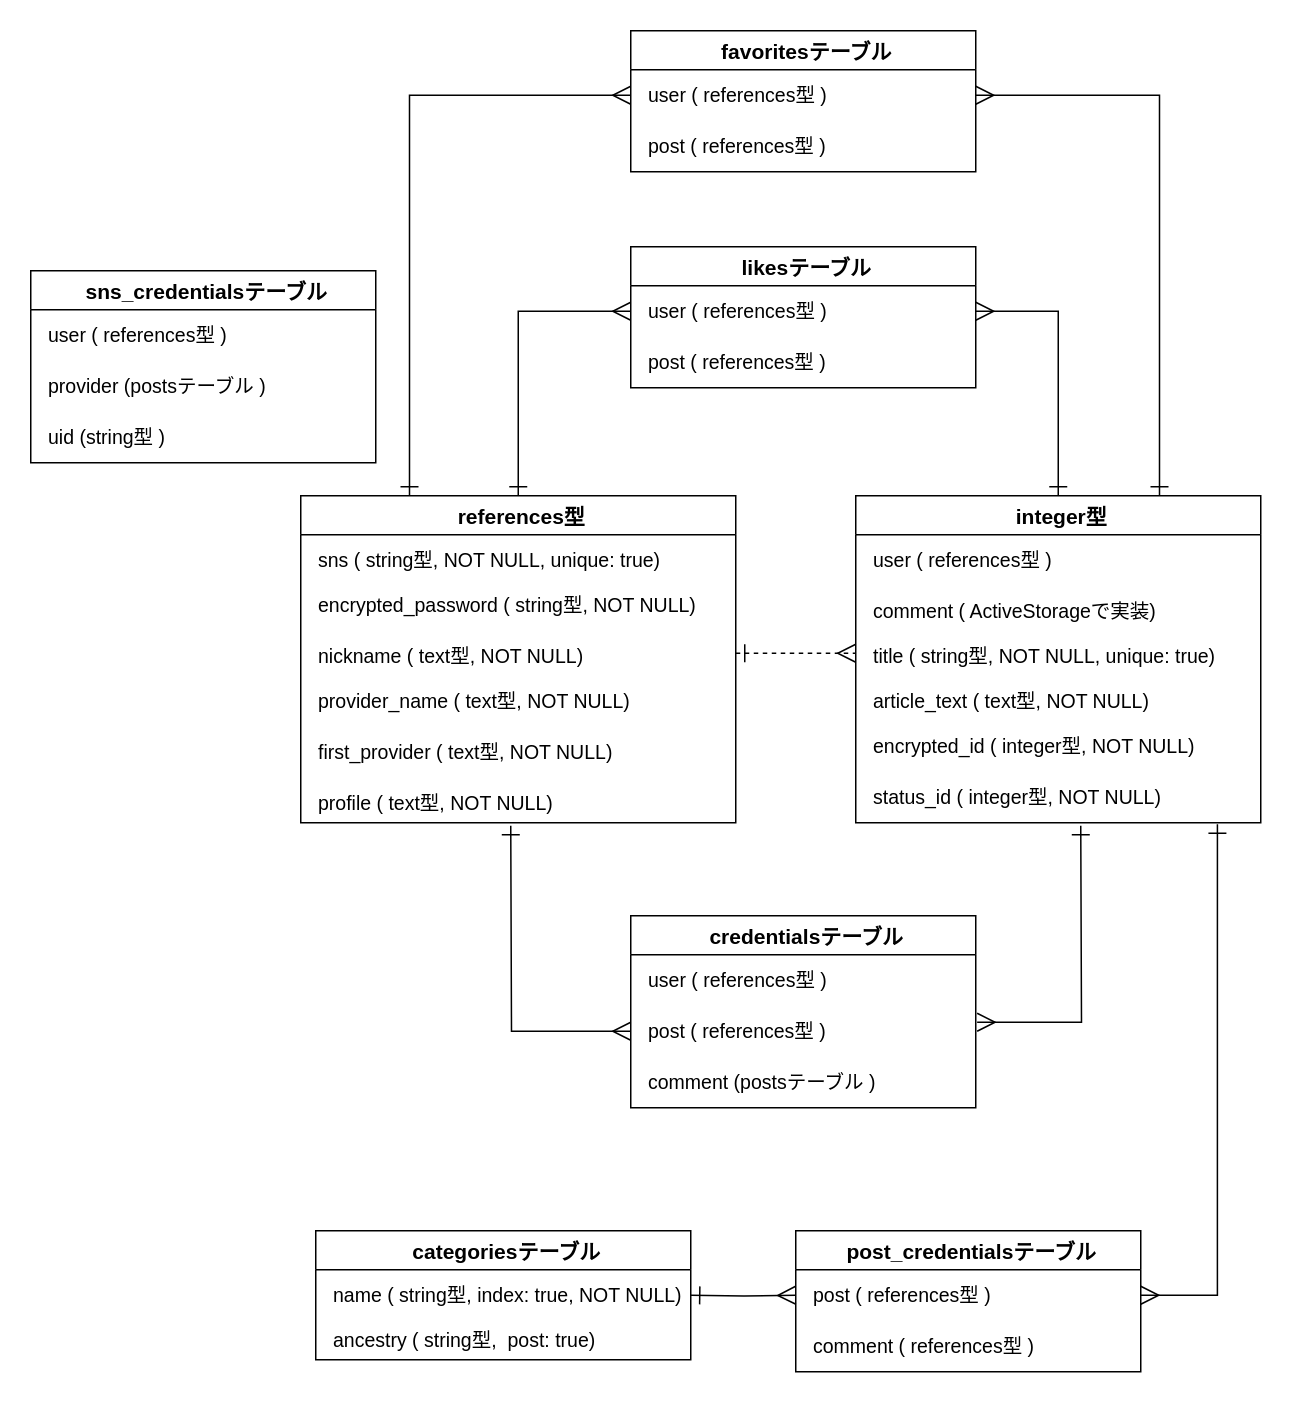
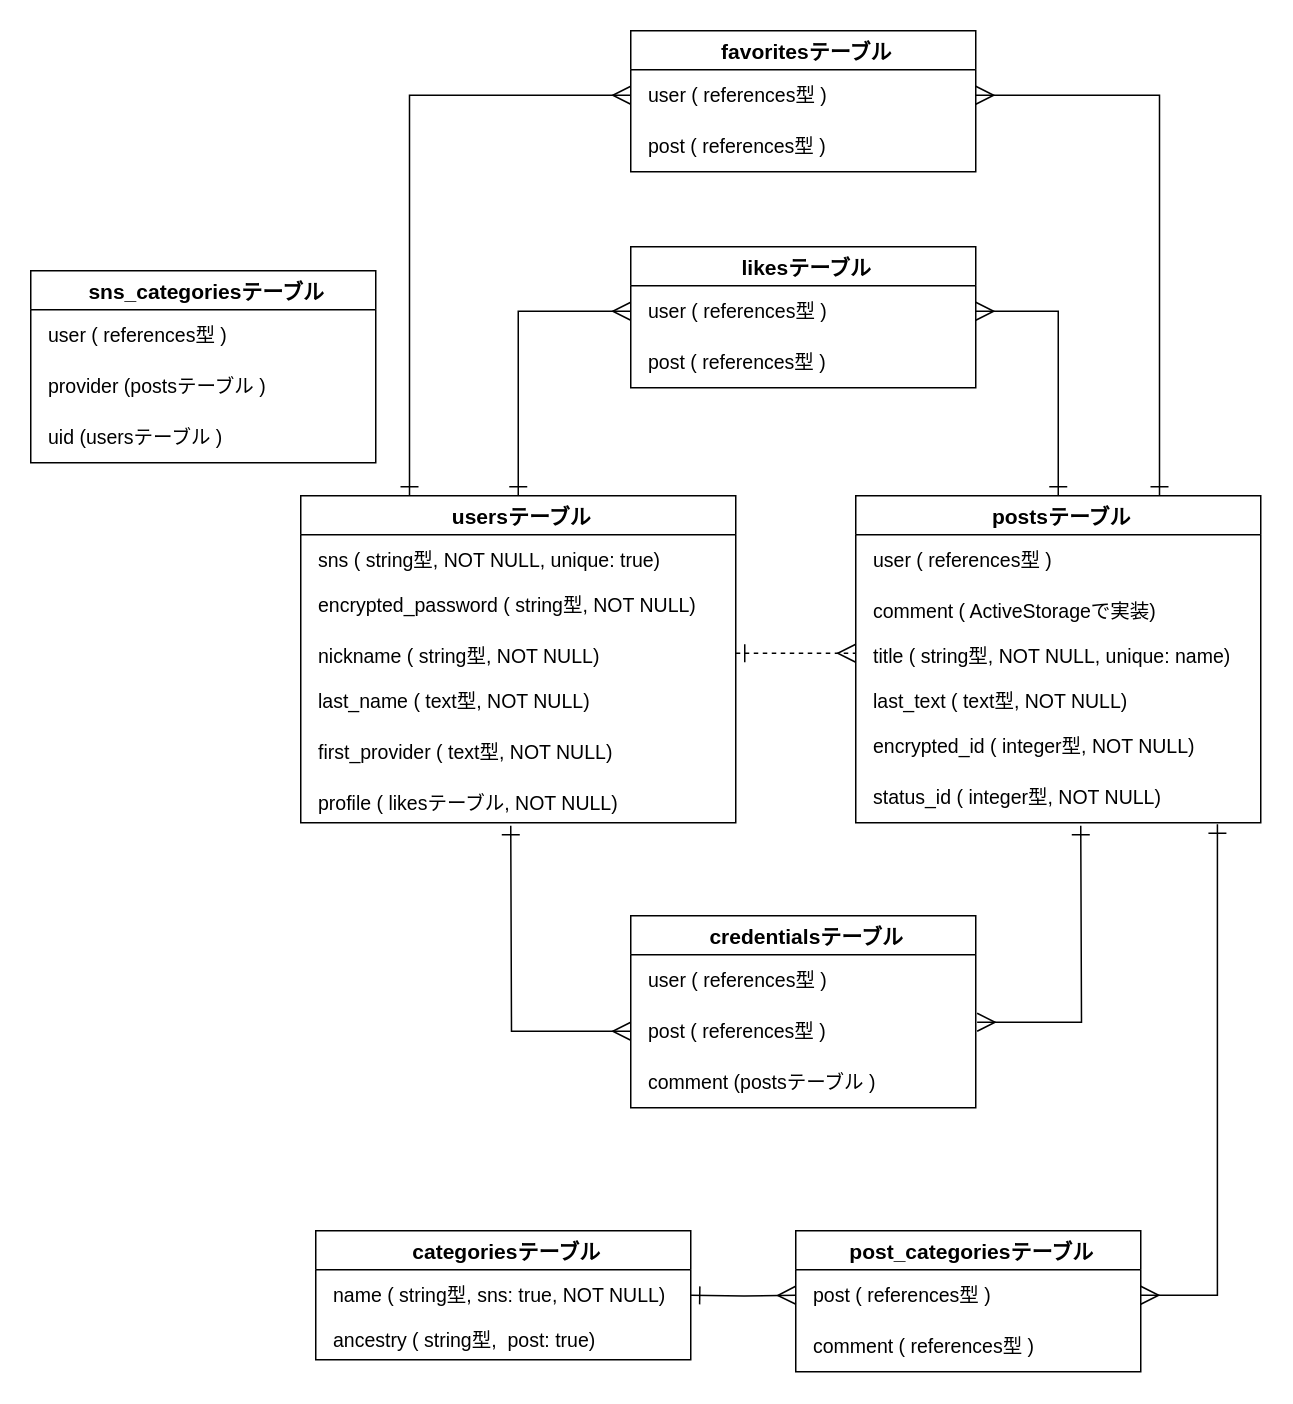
(206, 292) -> (206, 292)
(119, 438) -> (145, 438)
(521, 517) -> (521, 517)
(1061, 517) -> (1061, 517)
(455, 657) -> (463, 657)
(1063, 657) -> (1063, 657)
(482, 702) -> (460, 702)
(1029, 702) -> (1015, 702)
(447, 804) -> (476, 804)
(971, 1252) -> (971, 1252)
(517, 1296) -> (509, 1296)
